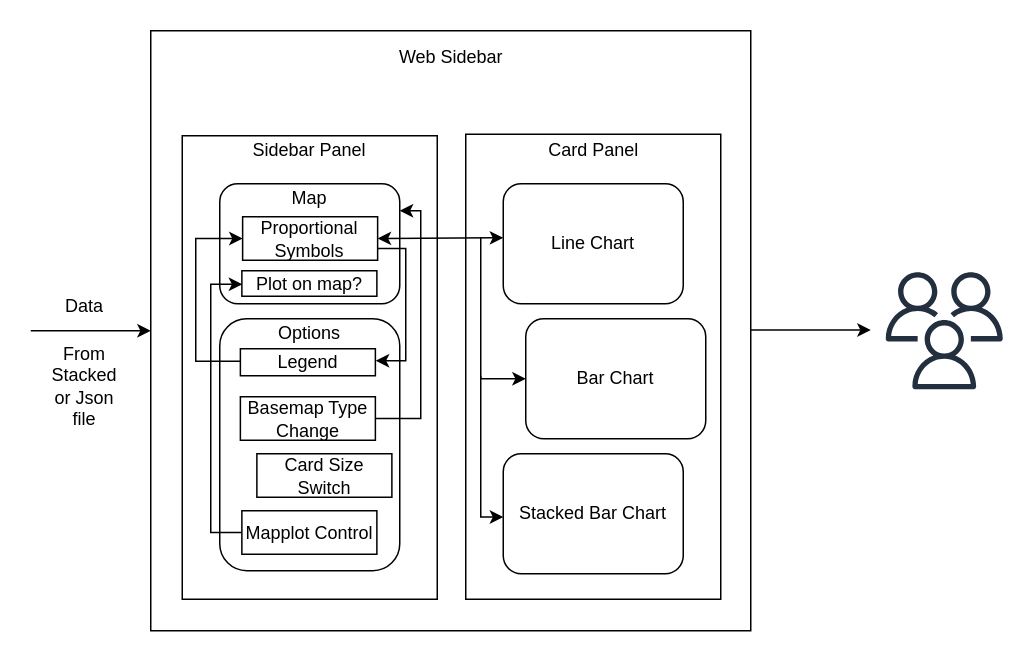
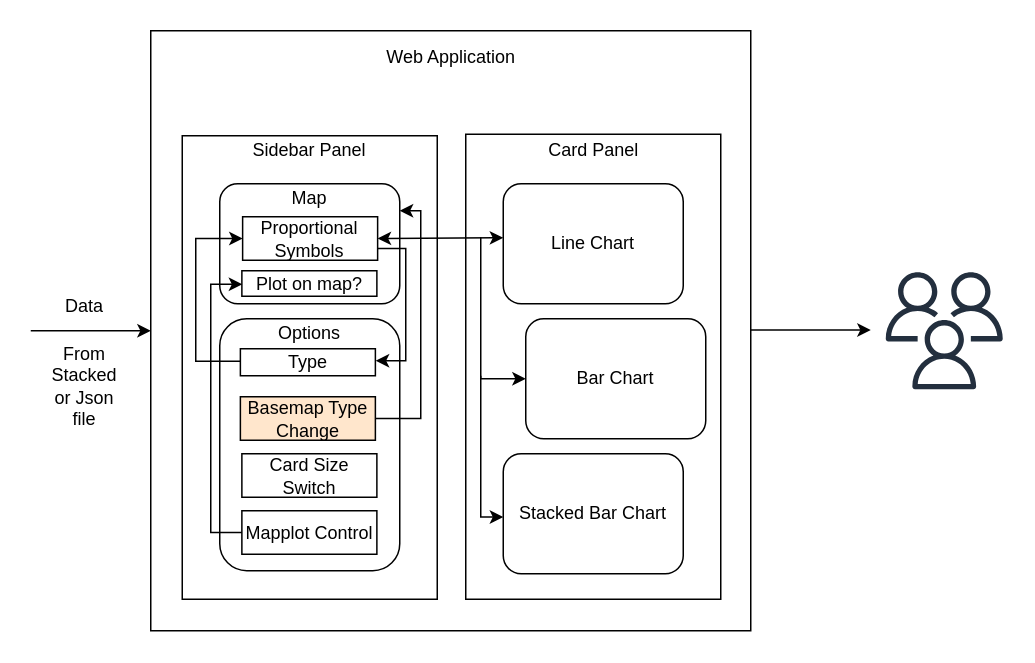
(452, 58) -> (452, 58)
(308, 362) -> (308, 362)
(308, 419) -> (308, 419)
(324, 476) -> (309, 476)
